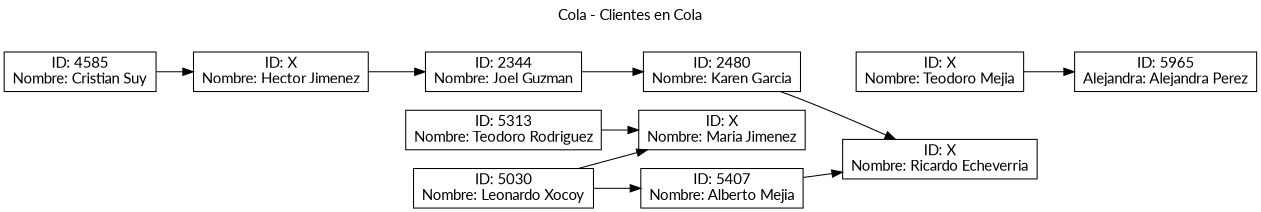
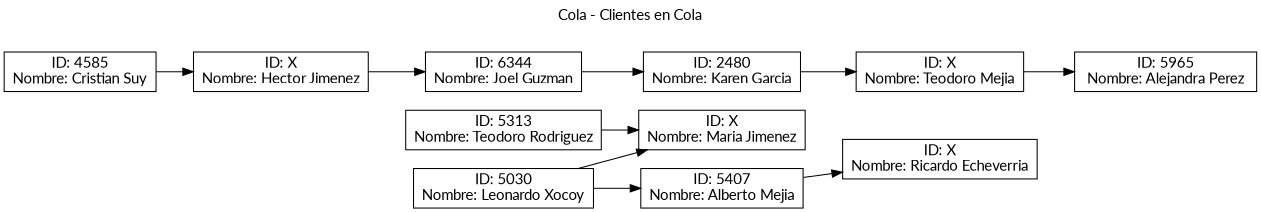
(503, 72) -> (503, 72)
(1166, 72) -> (1166, 72)
(834, 112) -> (823, 72)
